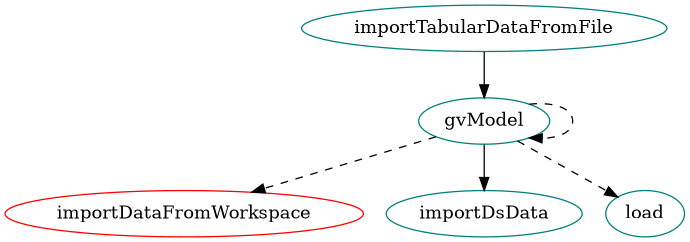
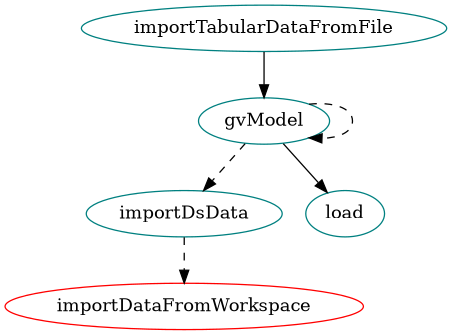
(484, 161) -> (229, 162)
(350, 163) -> (184, 254)
(562, 166) -> (301, 163)
